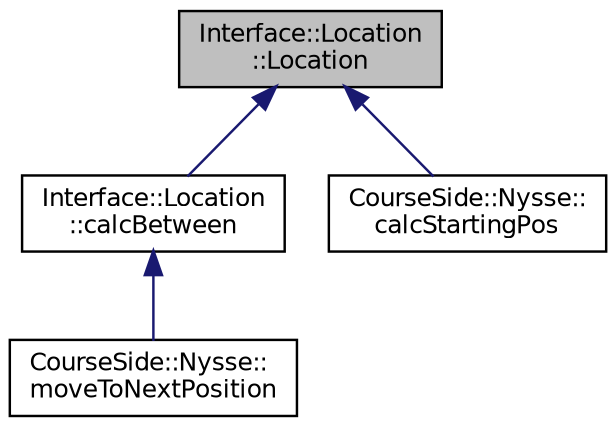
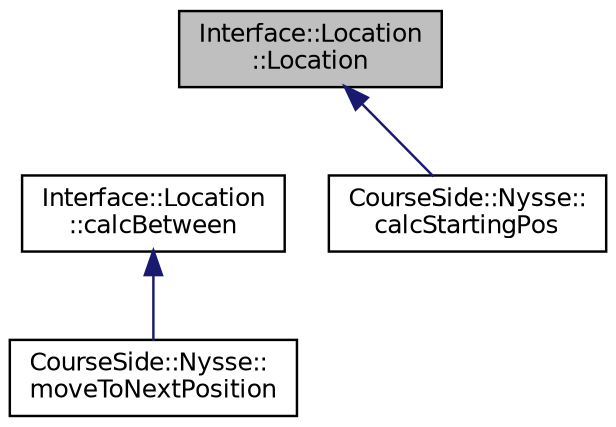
(223, 140) -> none
